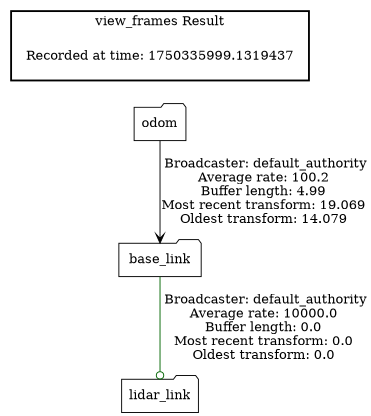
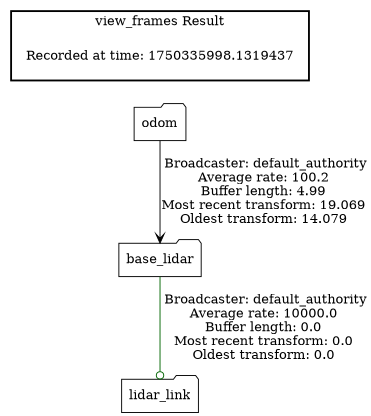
(160, 56) -> (160, 56)
(160, 260) -> (160, 260)
